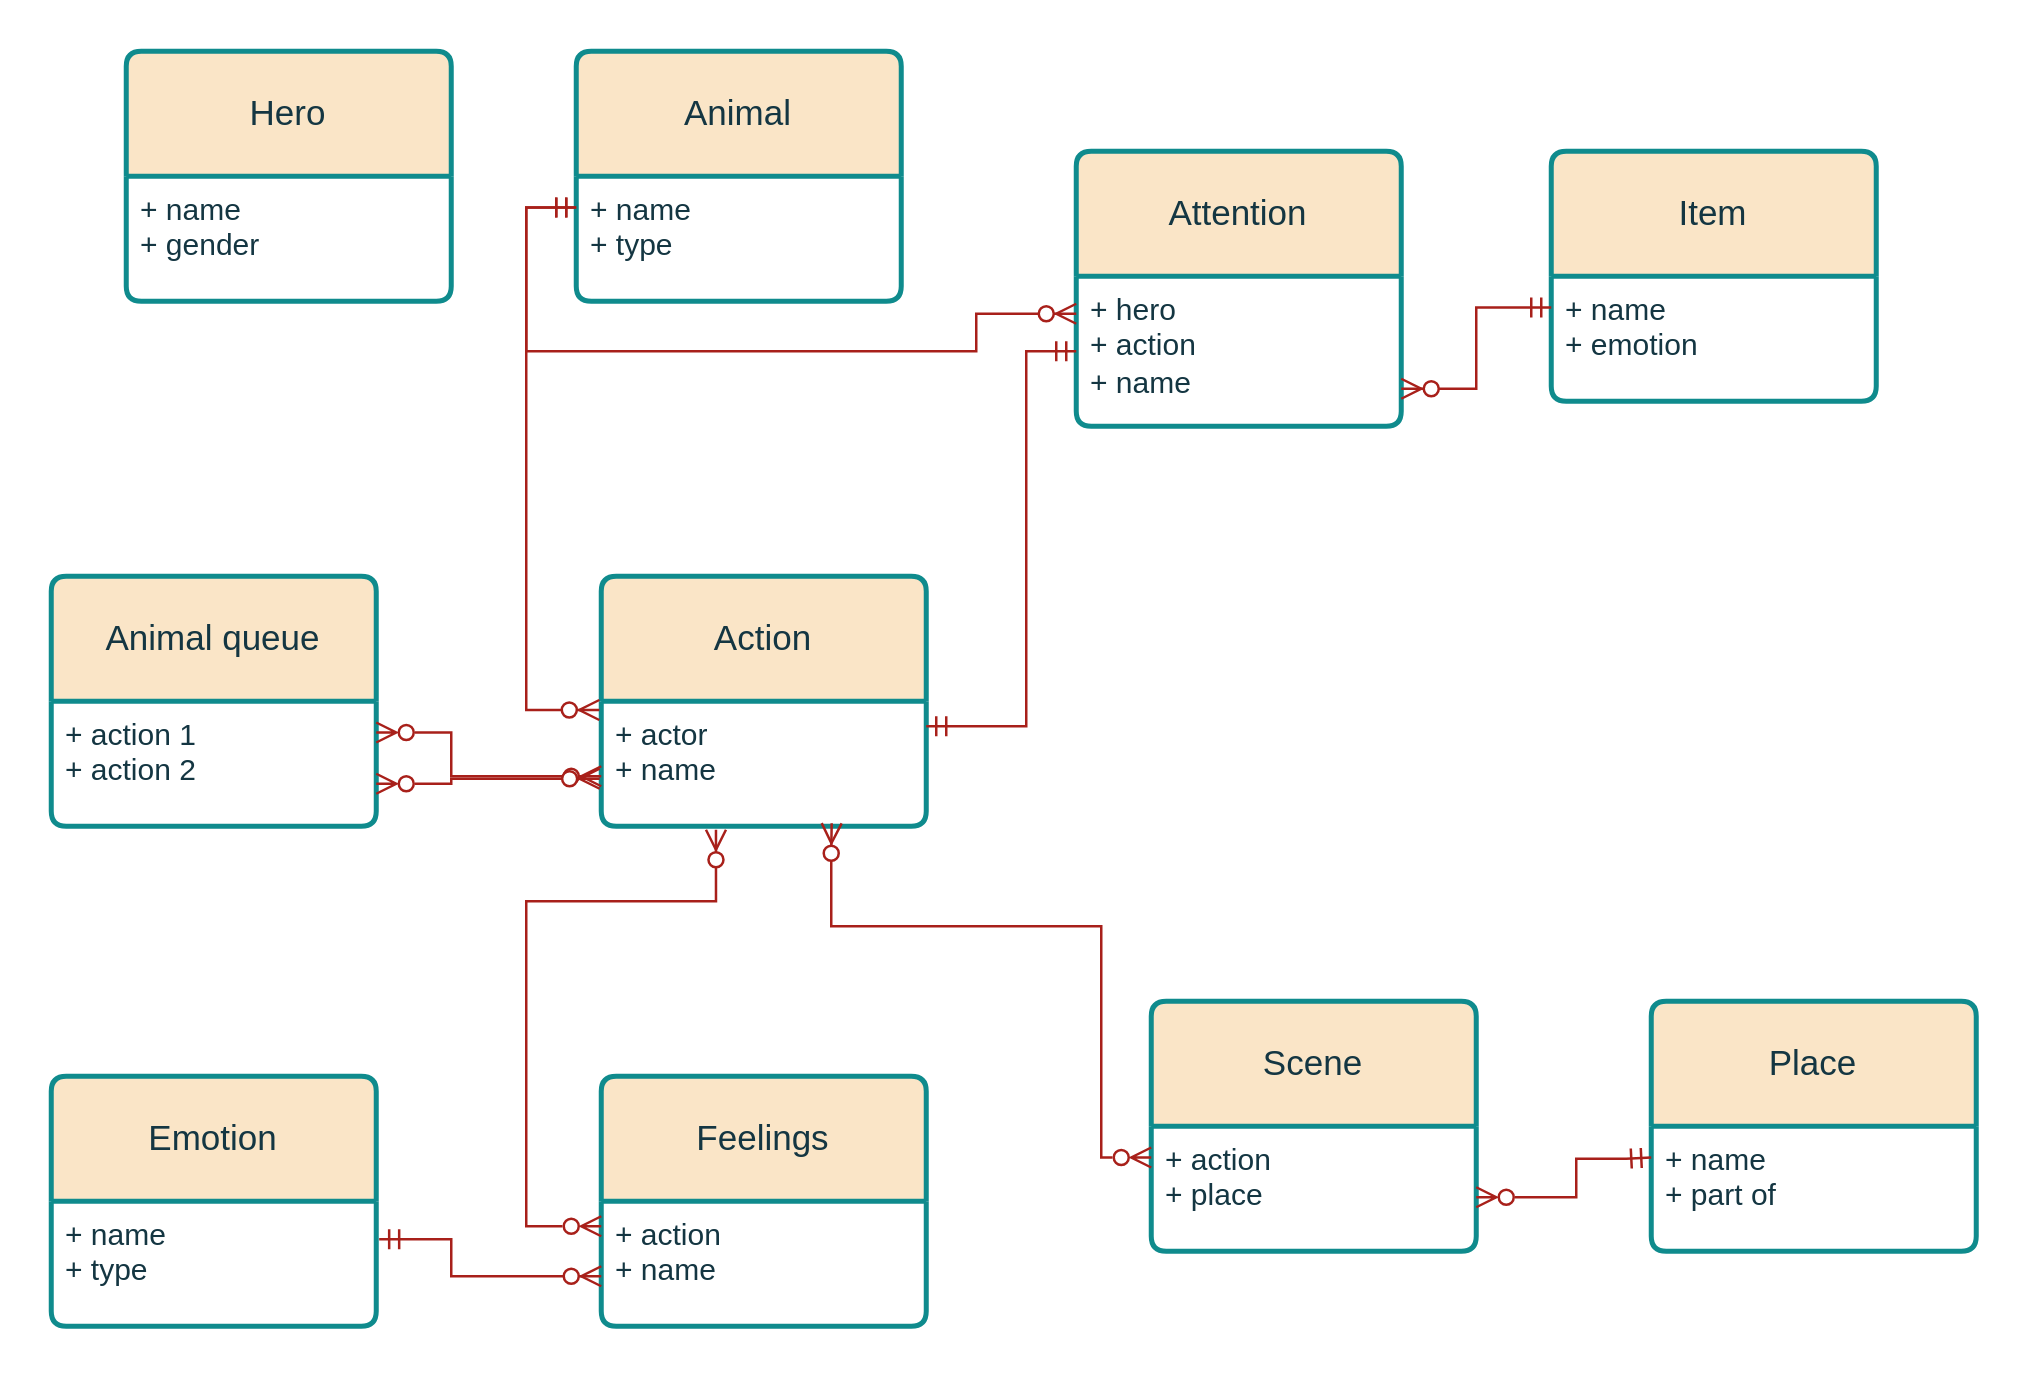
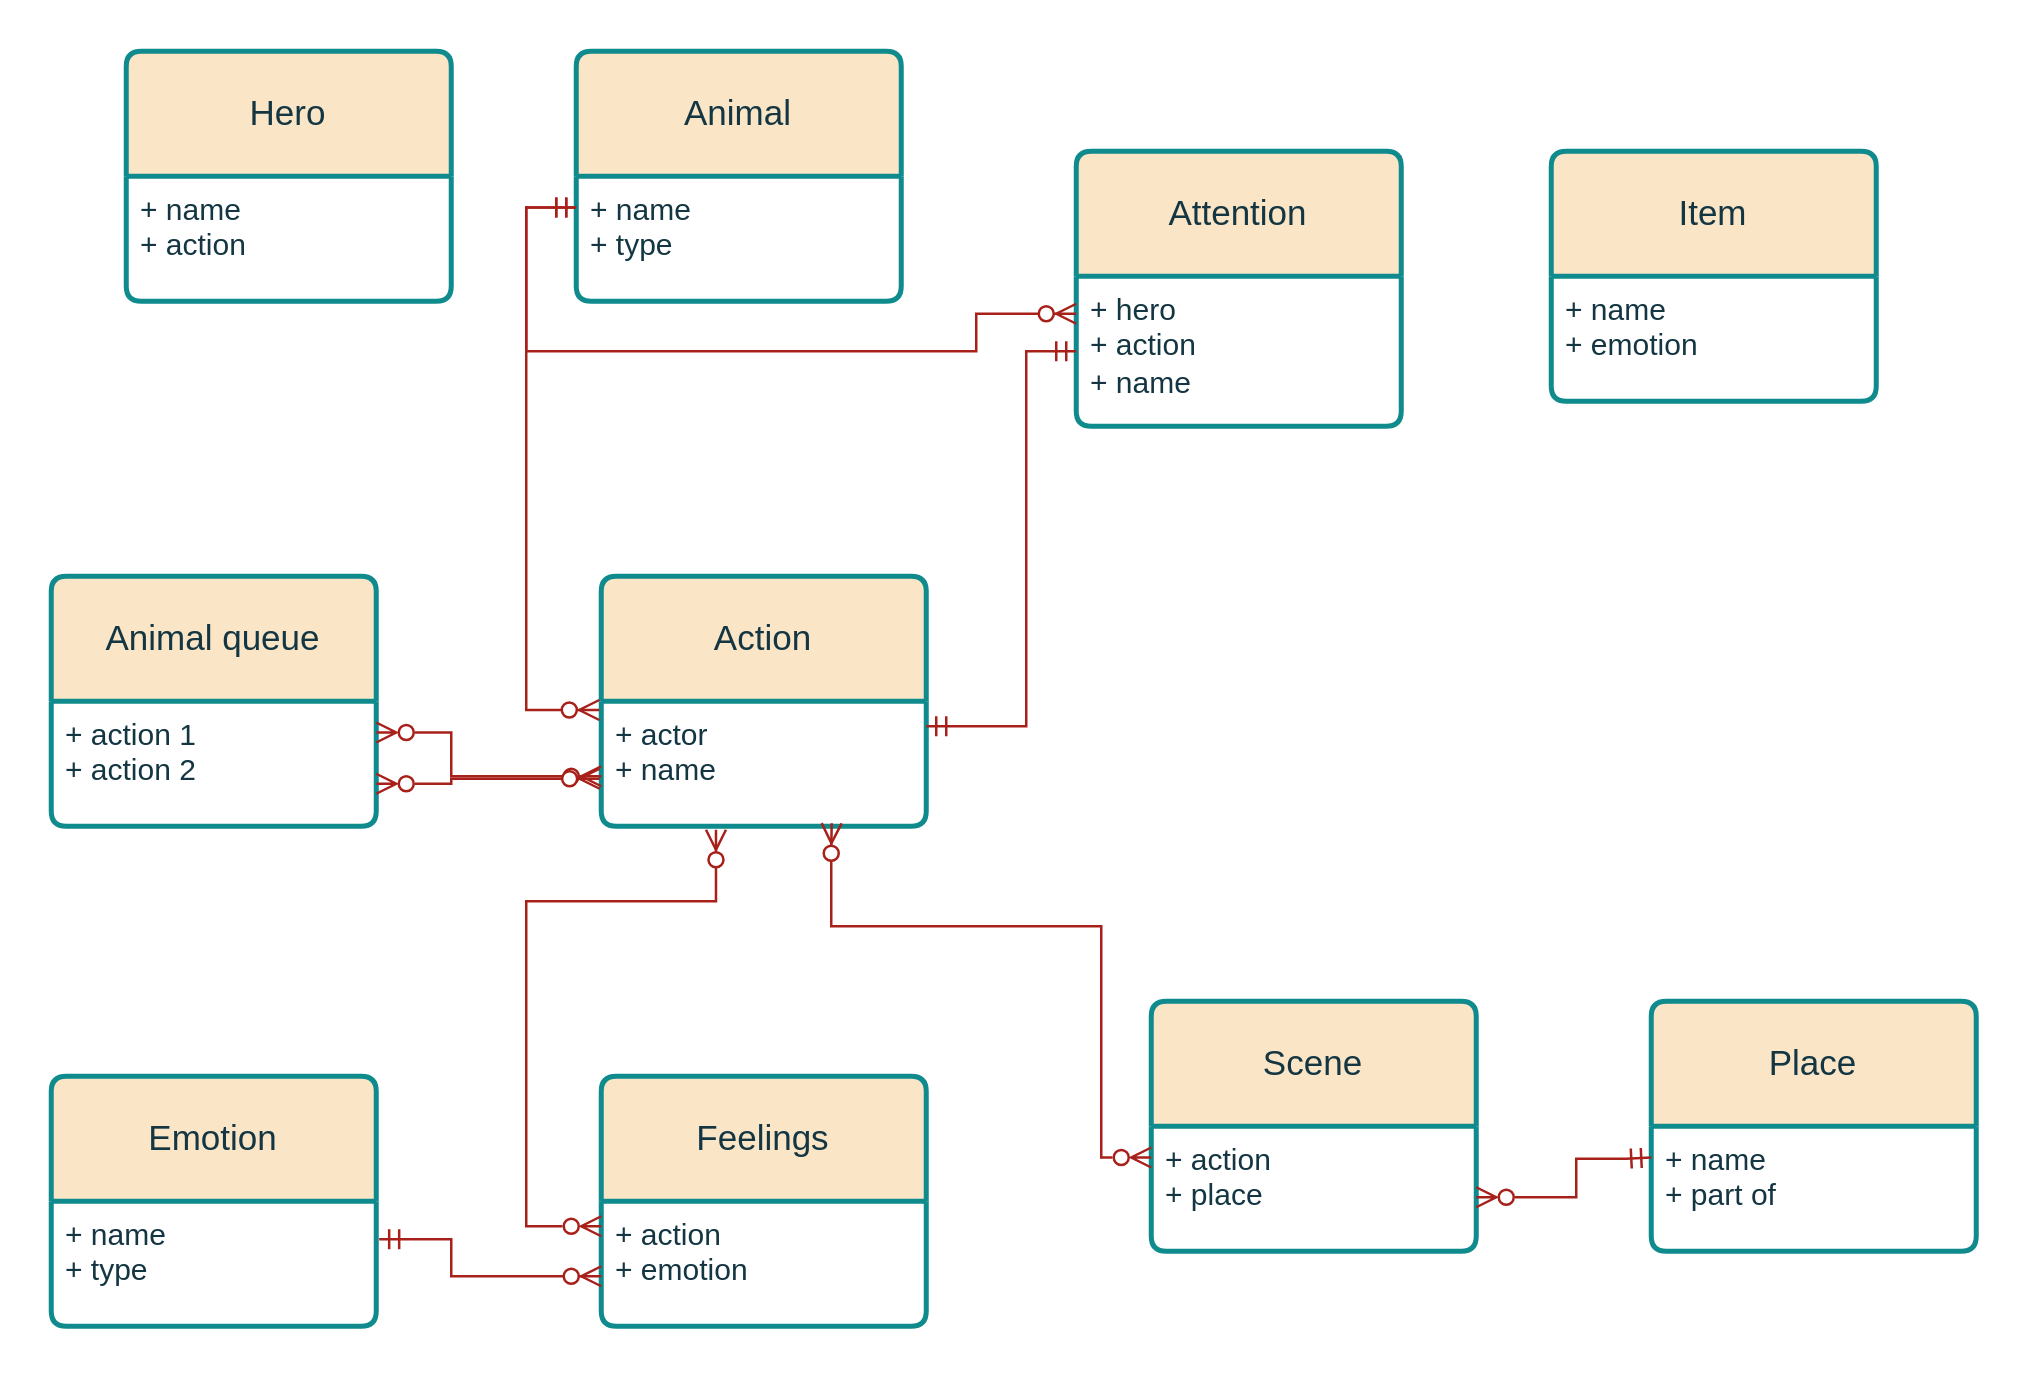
(205, 230) -> (201, 230)
(1476, 333) -> none
(676, 1255) -> (684, 1255)
